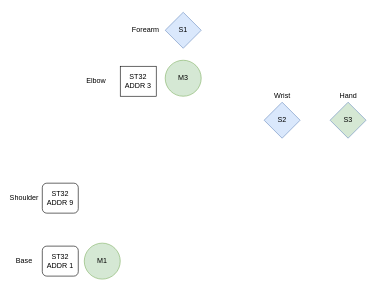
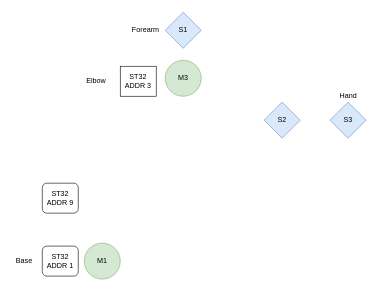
(282, 96) -> none
(348, 120) -> (348, 120)
(24, 198) -> none
